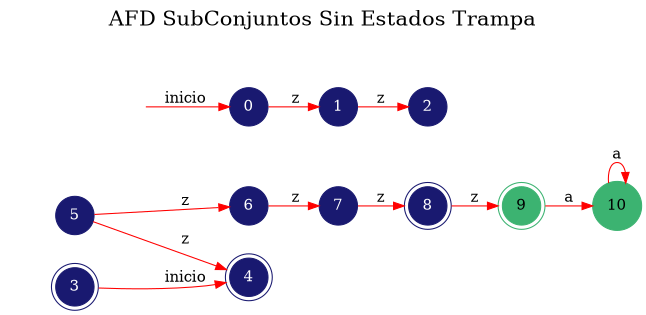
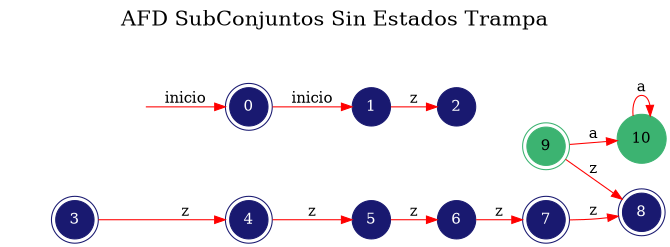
(296, 99) -> (312, 99)
(249, 107) -> (249, 107)
(338, 206) -> (546, 220)
(469, 206) -> (589, 176)
(155, 244) -> (307, 220)
(185, 278) -> (185, 212)
